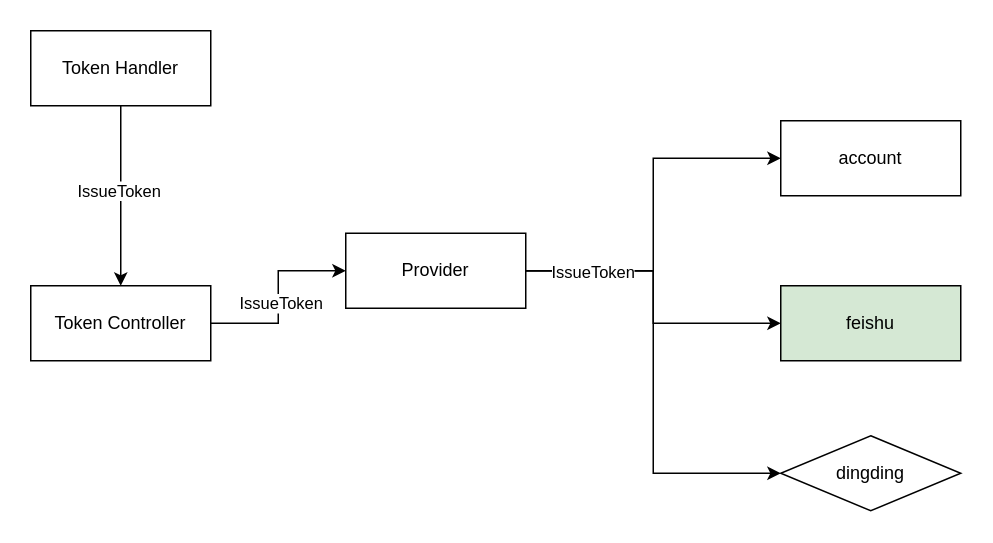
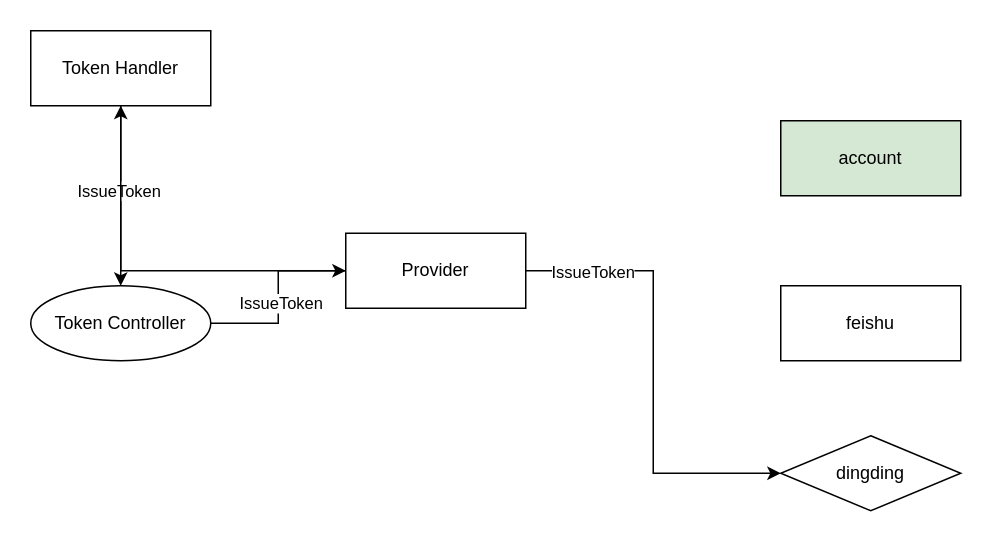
(657, 158) -> (199, 271)
(871, 158) -> (871, 158)
(121, 323) -> (121, 323)
(714, 323) -> none
(871, 323) -> (871, 323)
